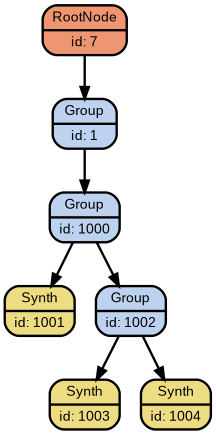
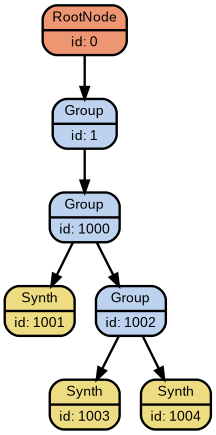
(85, 42) -> (85, 42)
